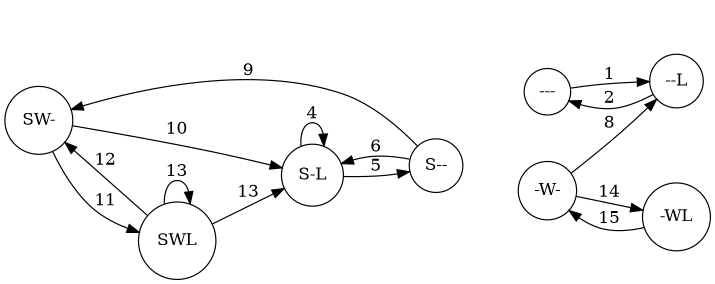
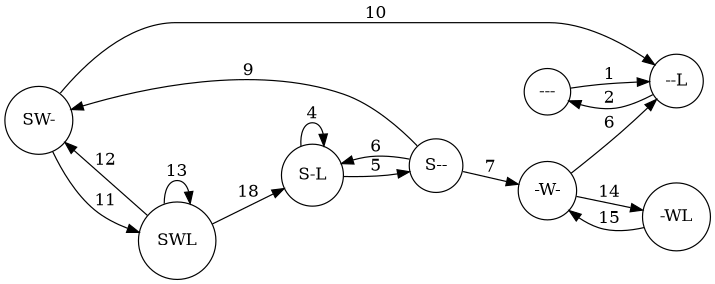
(610, 123) -> (610, 123)
(172, 144) -> (344, 23)
none -> (485, 177)
(249, 192) -> (249, 192)
